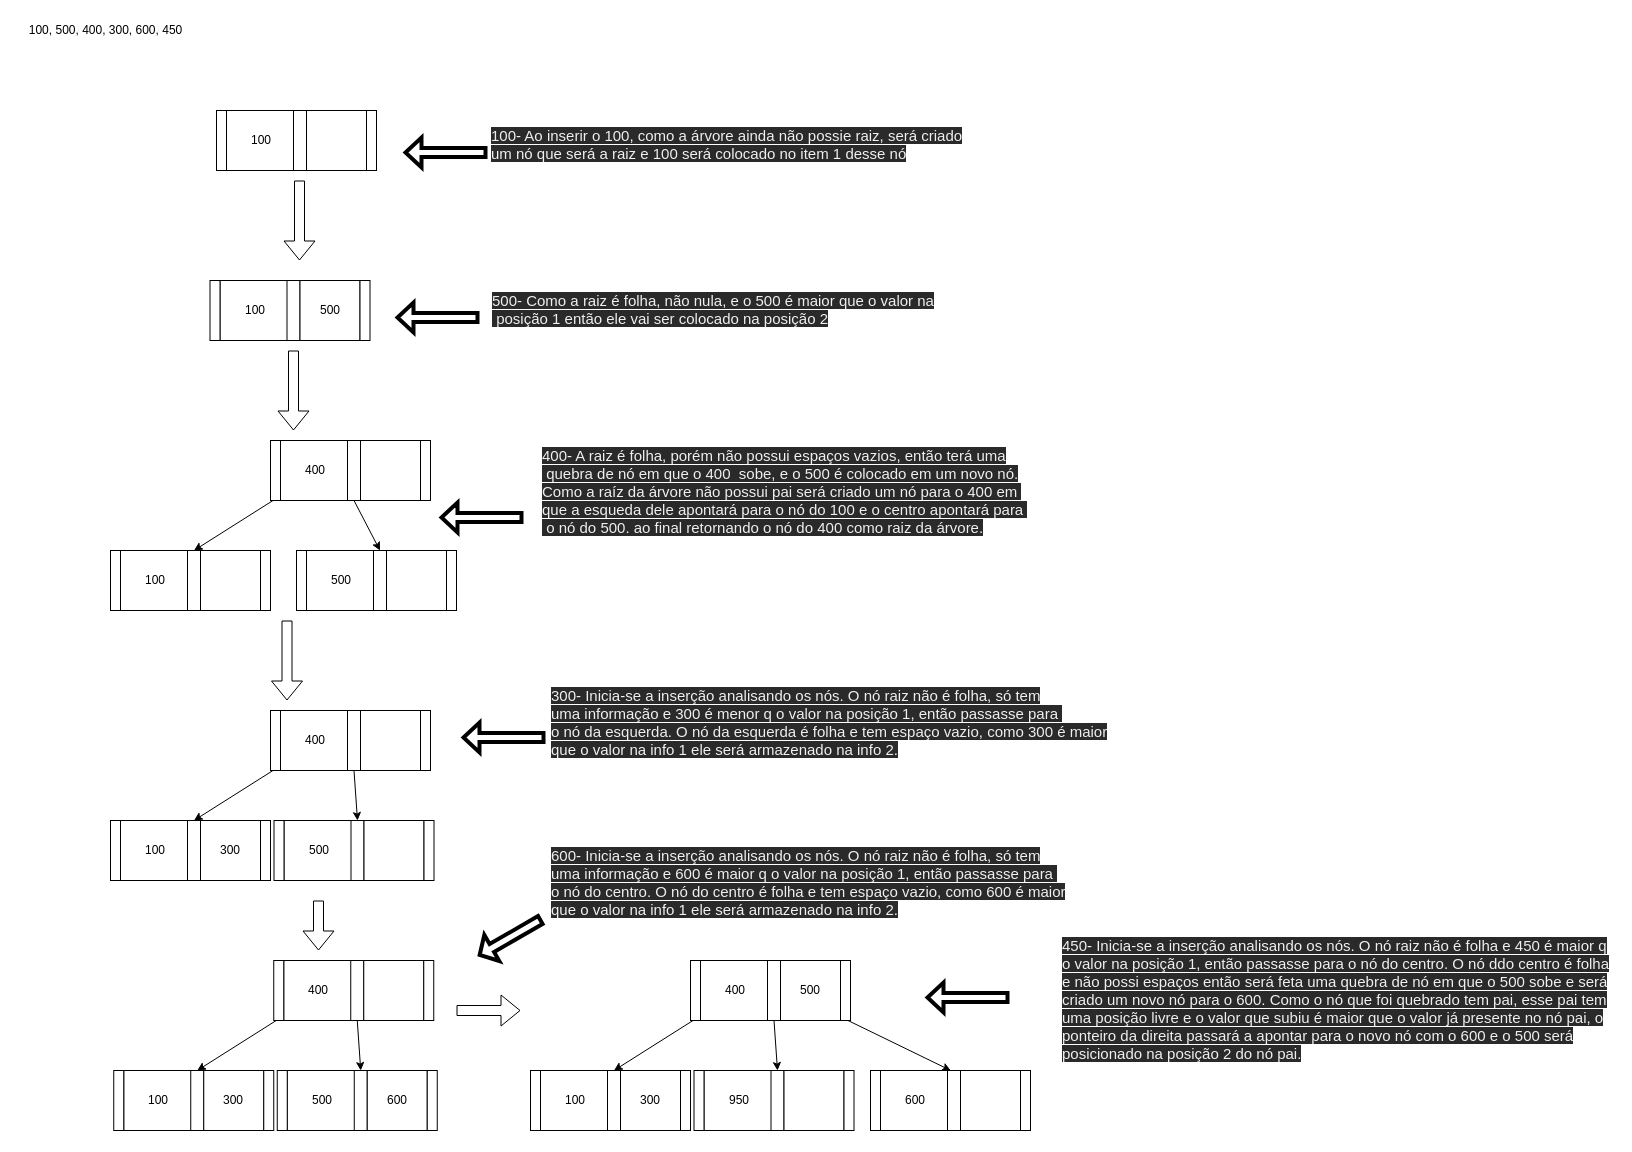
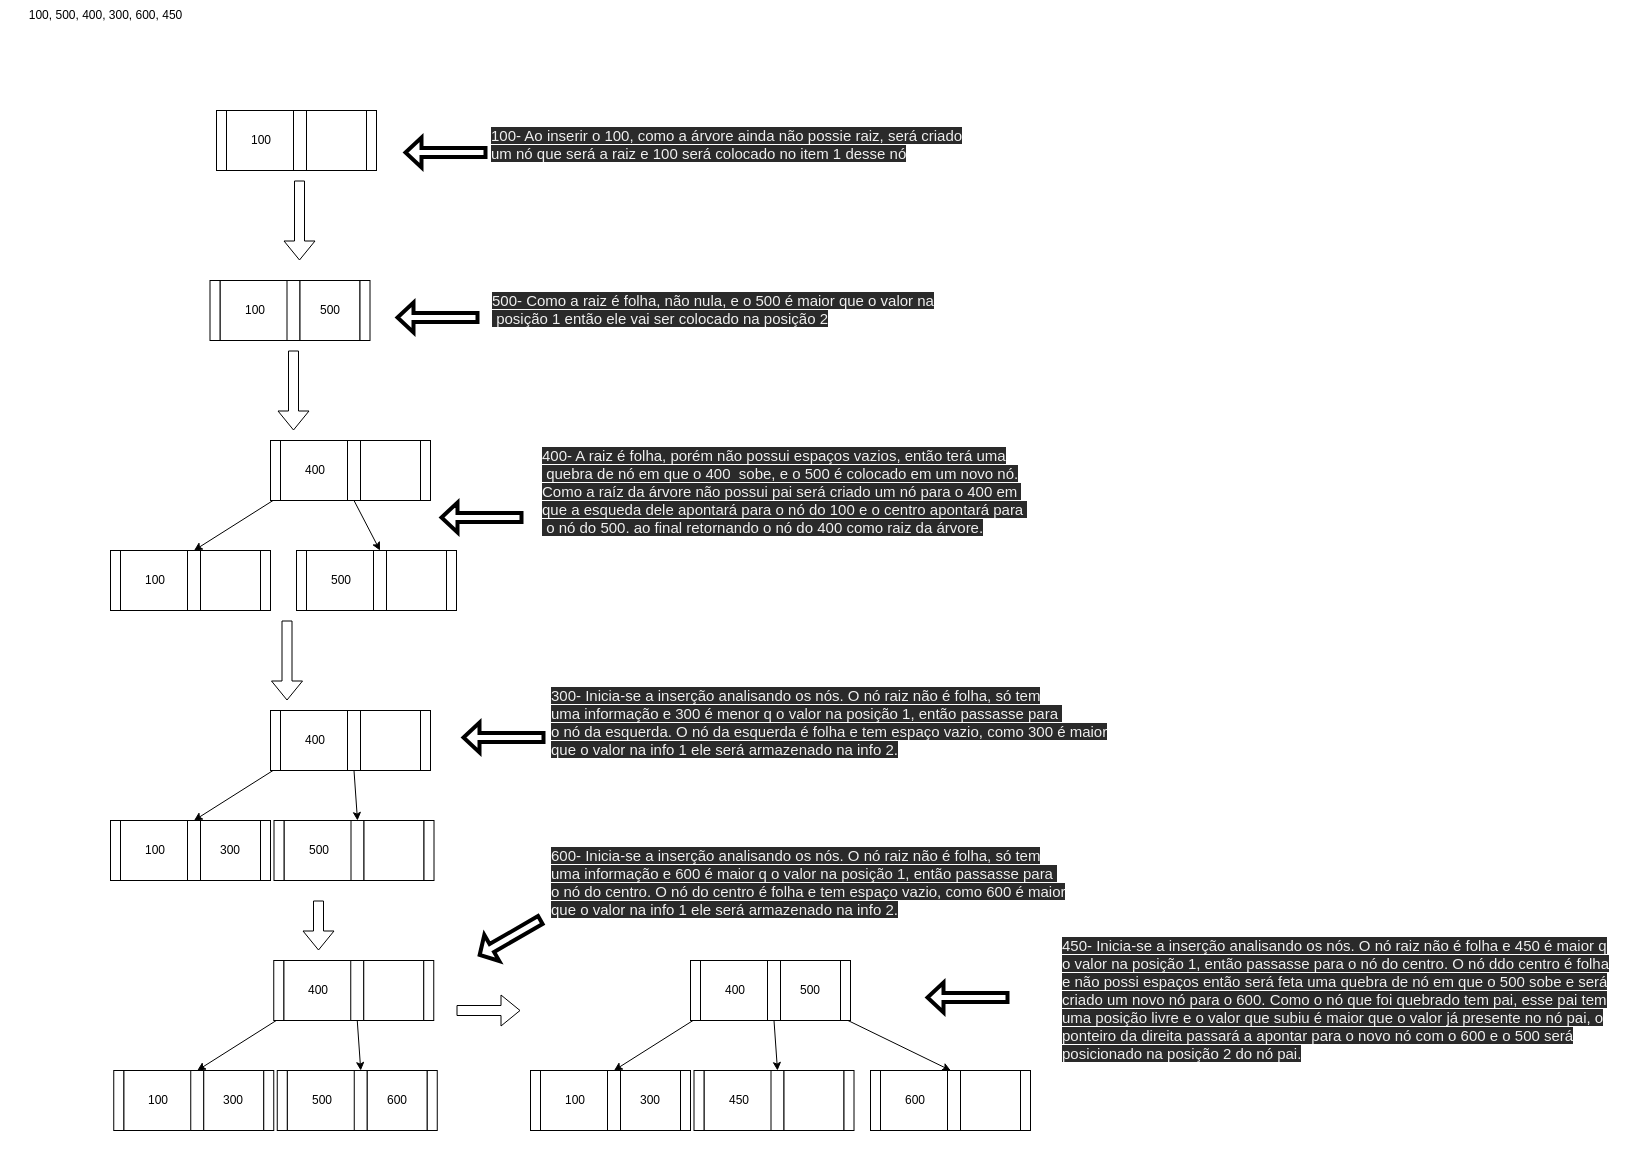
(106, 31) -> (106, 16)
(740, 1101) -> (740, 1101)
